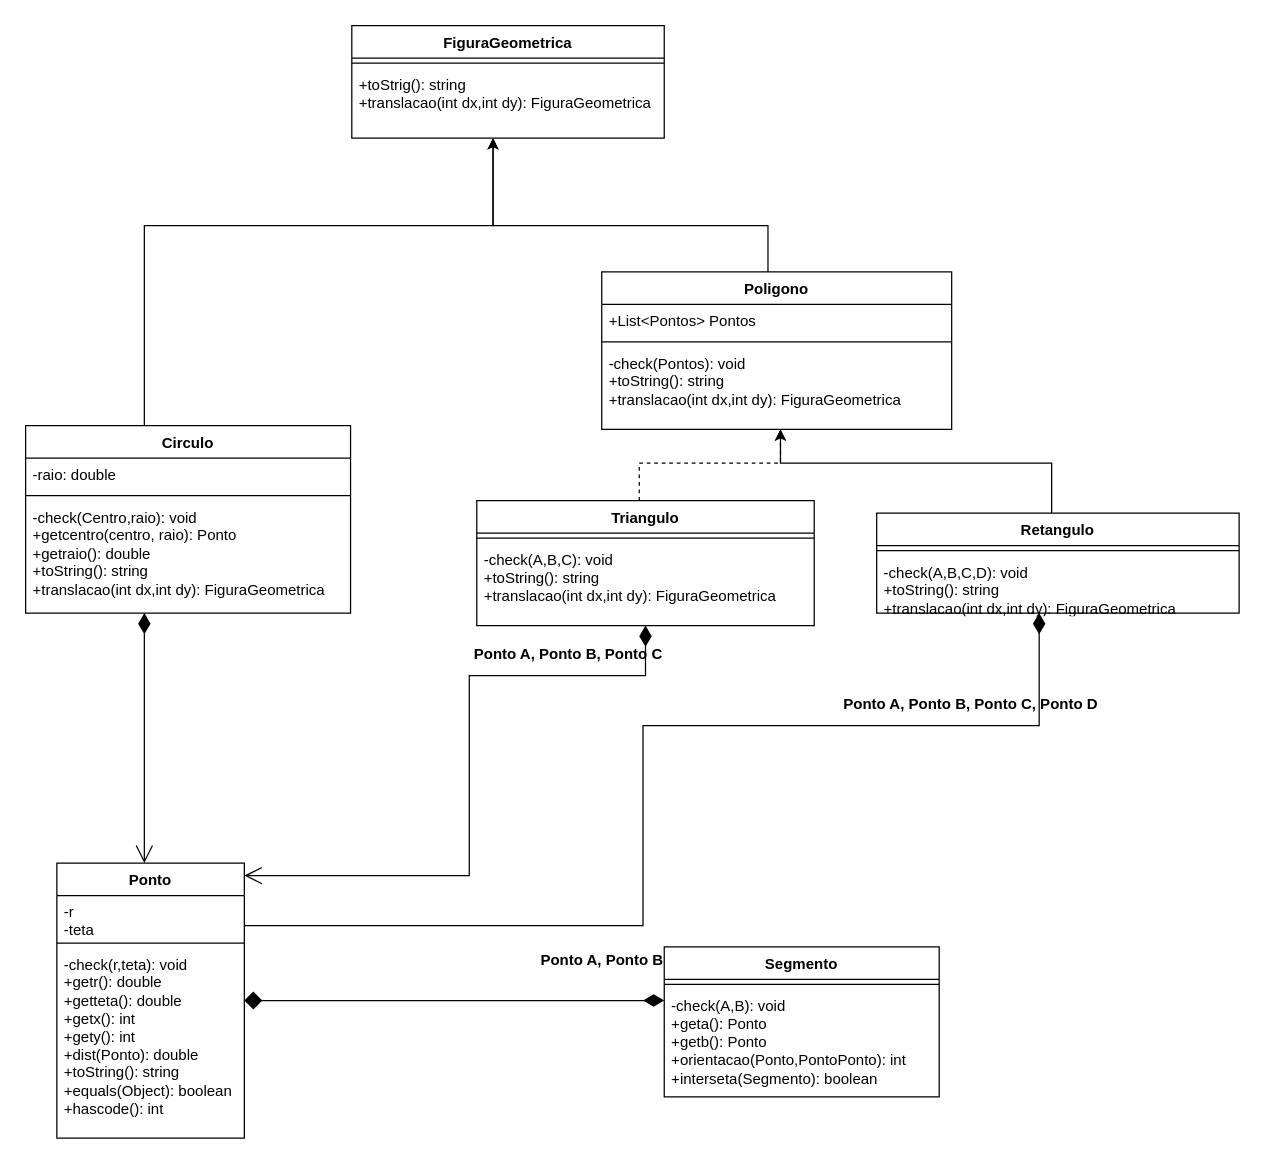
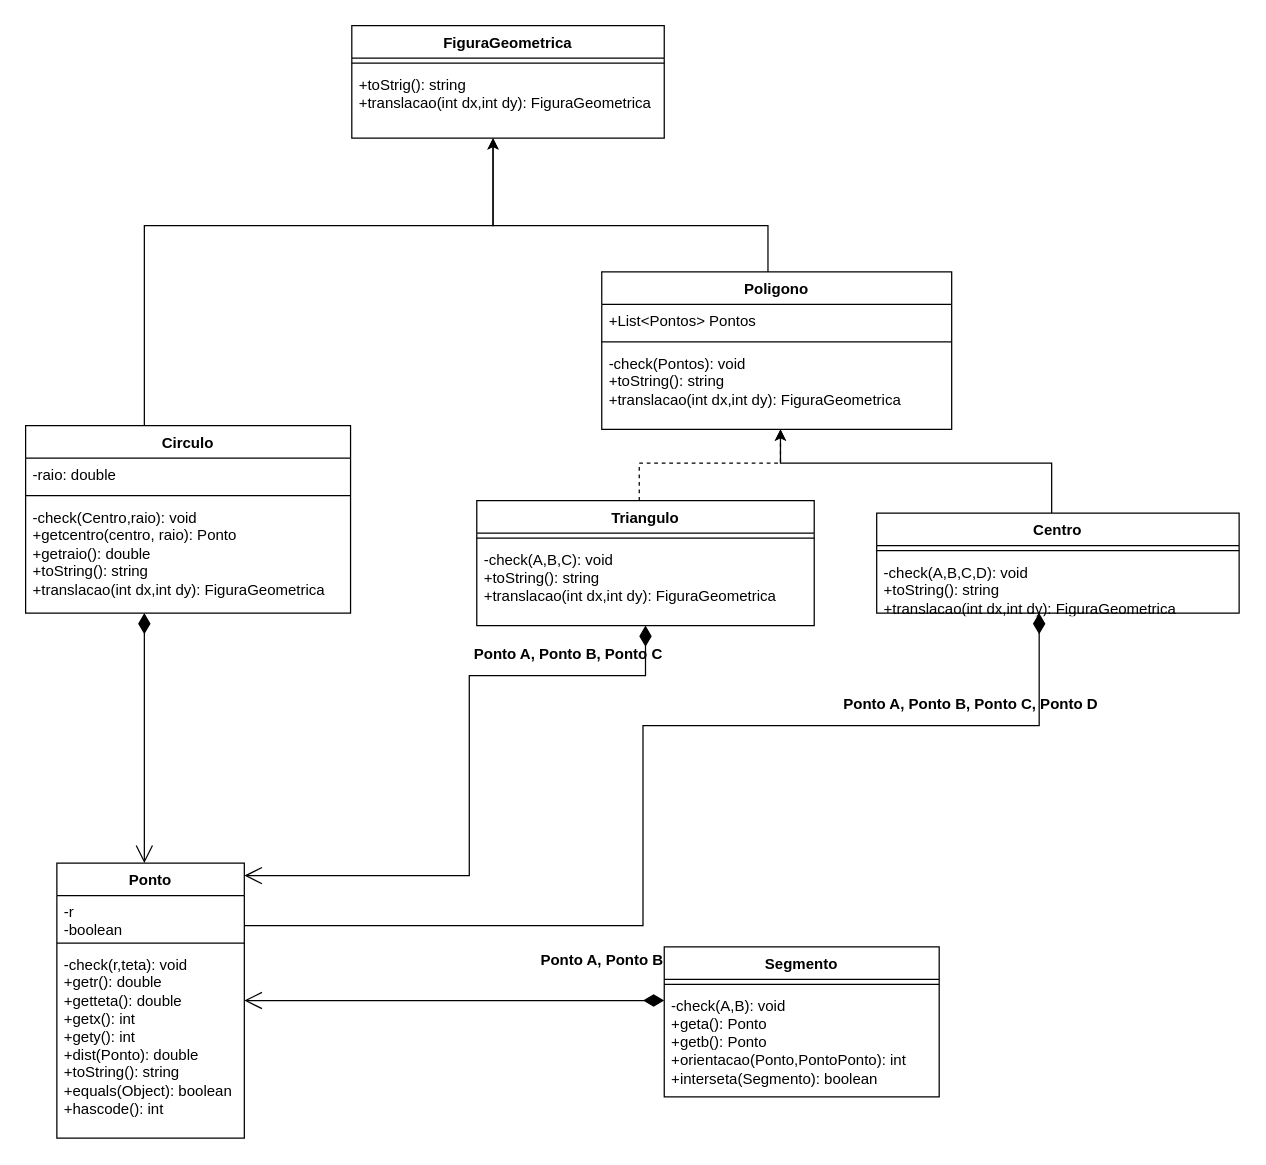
(1058, 531) -> (1058, 531)
(85, 922) -> (96, 922)
(262, 1001) -> (255, 1001)
